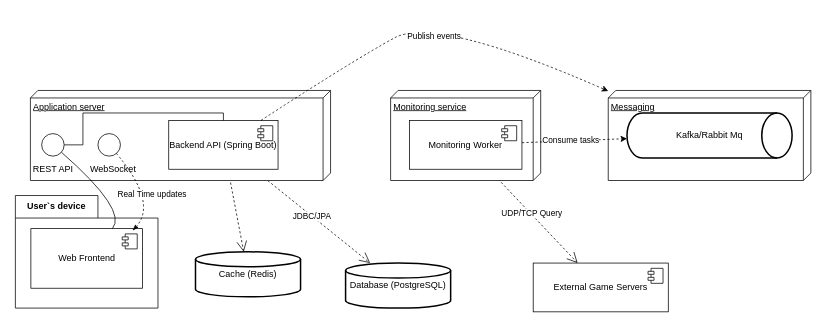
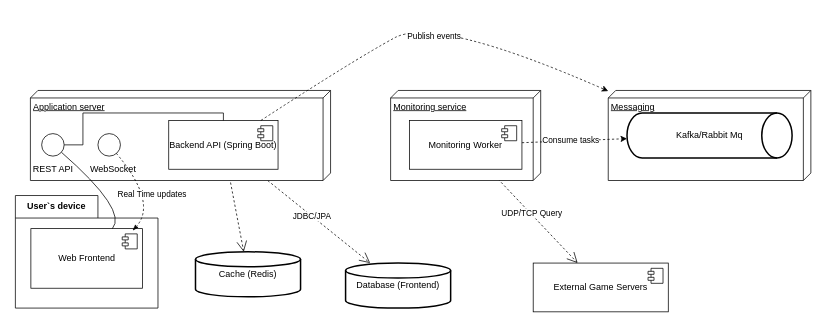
(398, 285) -> (398, 285)
